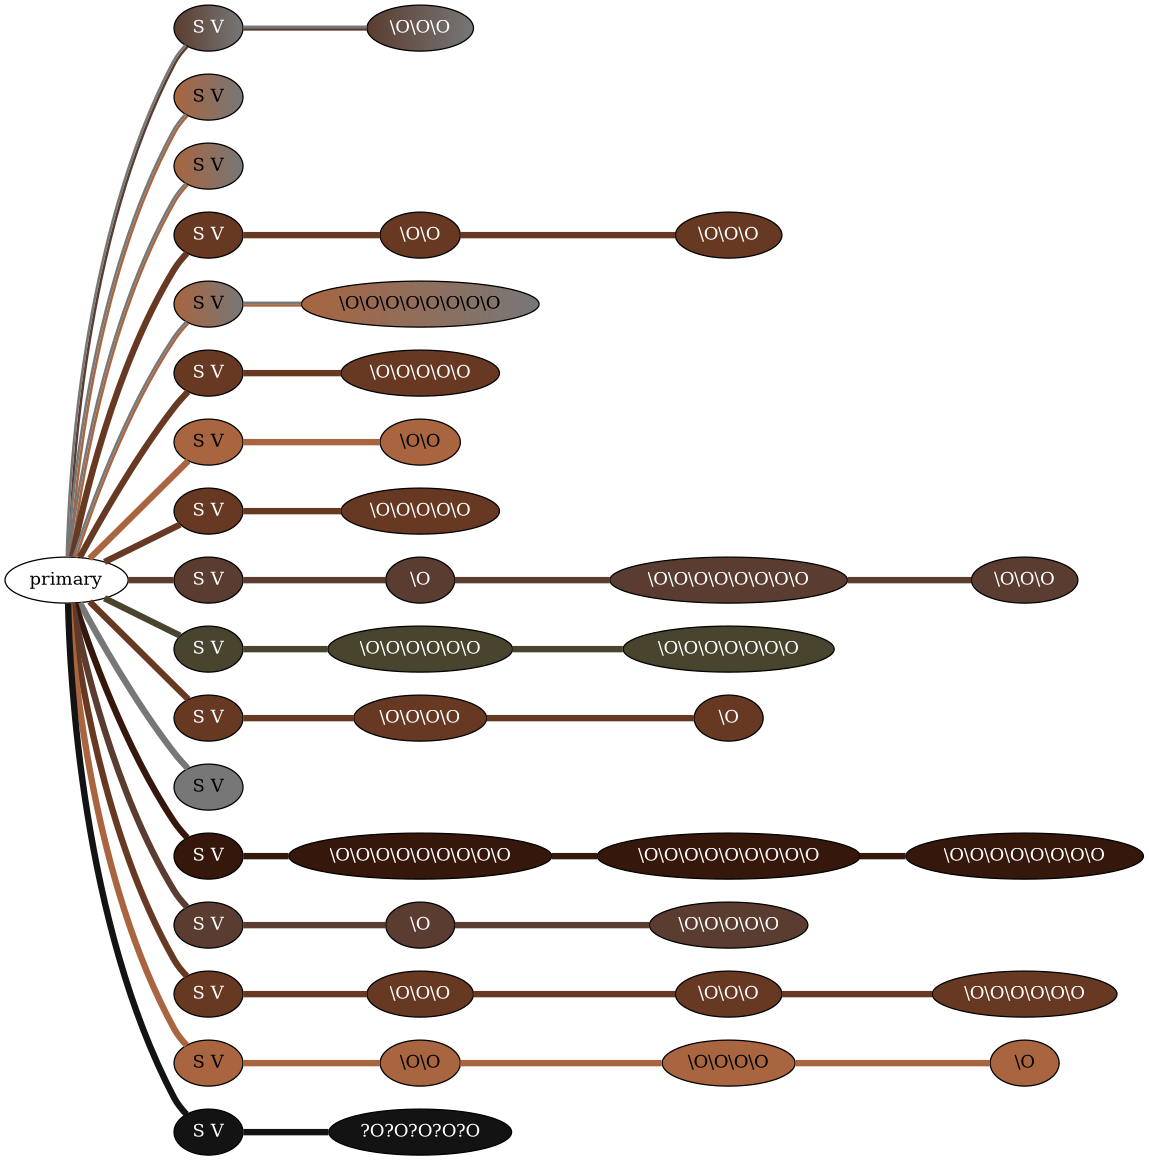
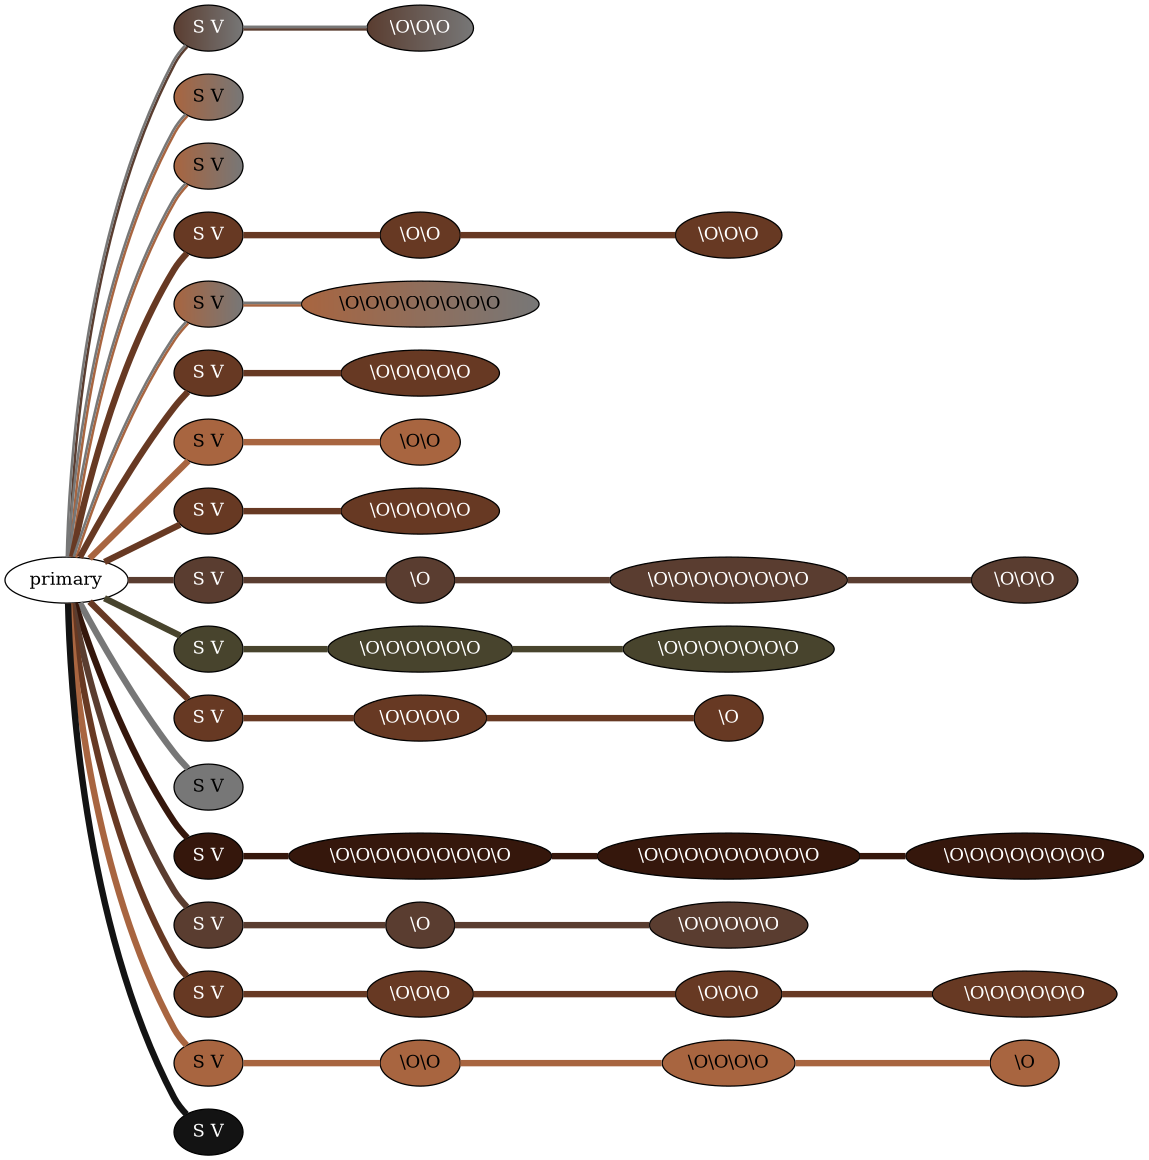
(420, 1132) -> none
